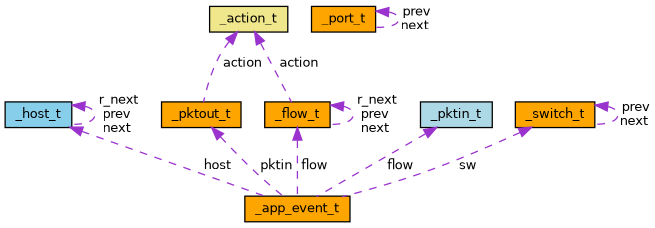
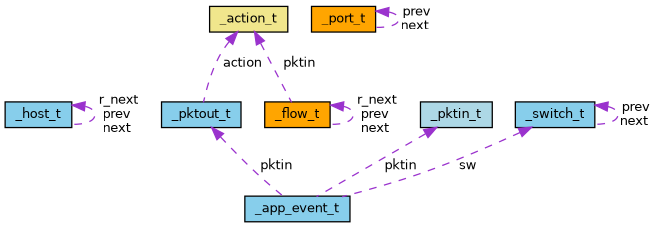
(297, 63) -> (297, 63)
(201, 115) -> (201, 115)
(555, 115) -> (555, 115)
(174, 164) -> none
(399, 166) -> (399, 166)
(297, 168) -> none
(297, 209) -> (297, 209)
